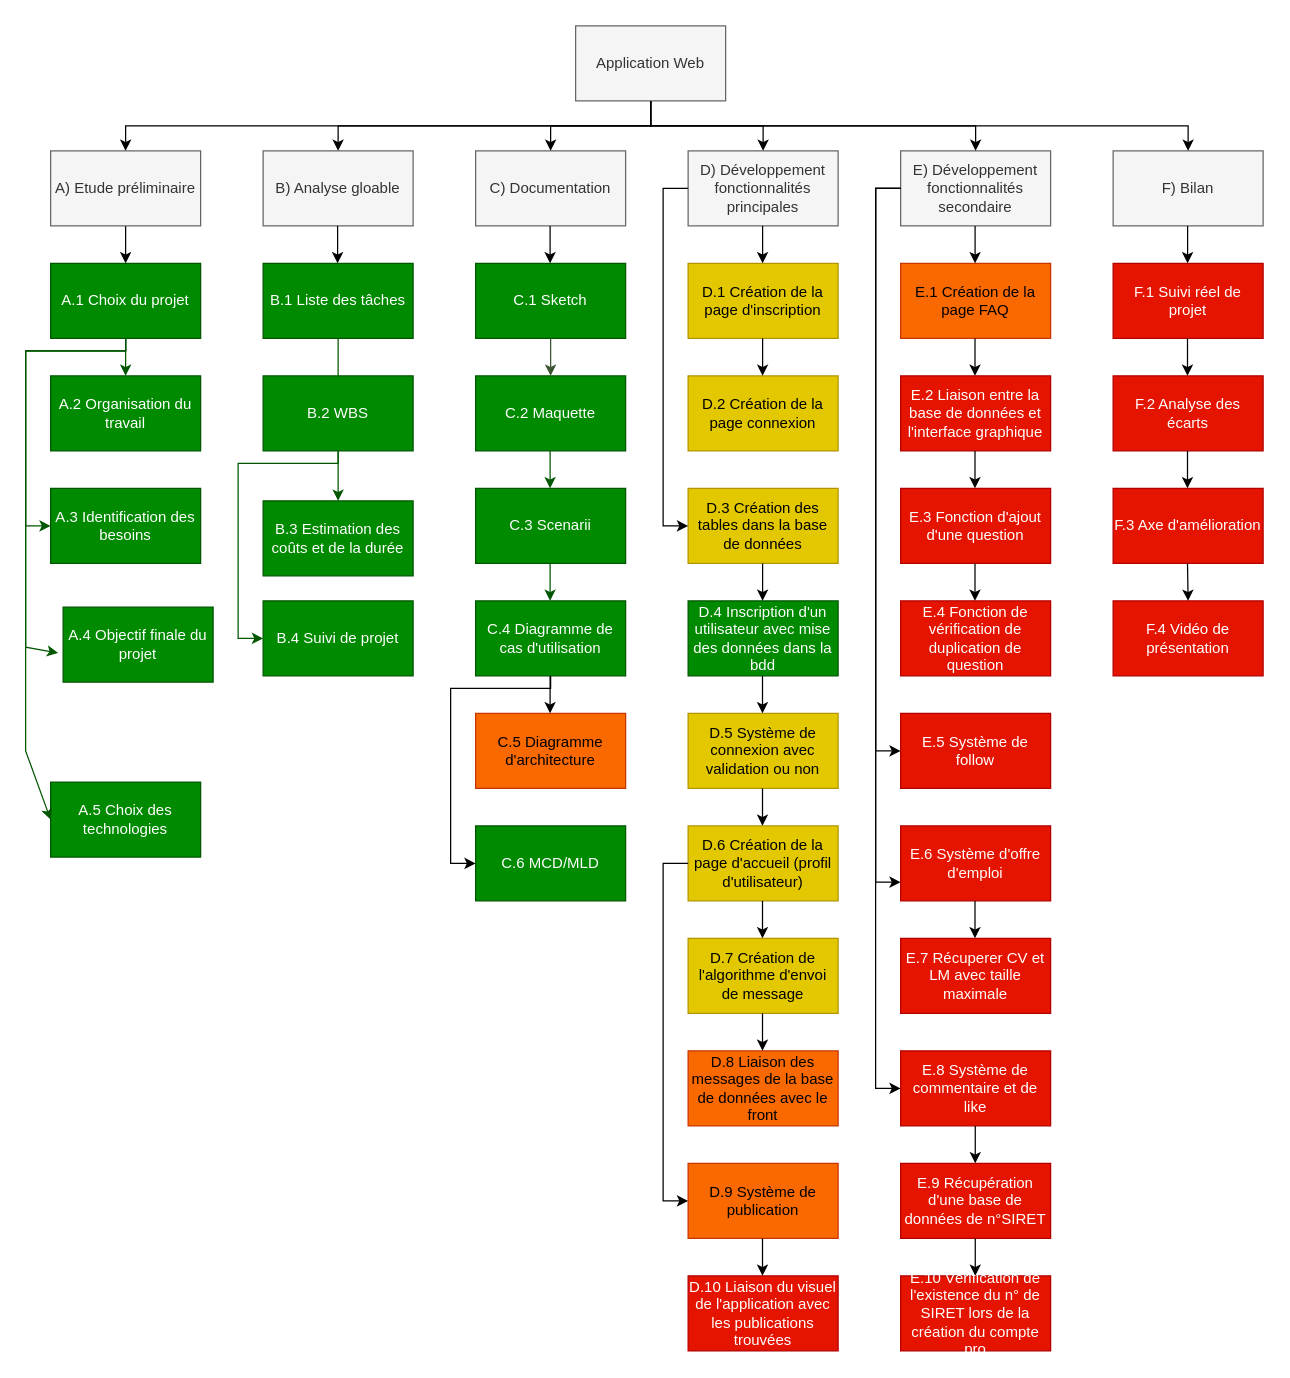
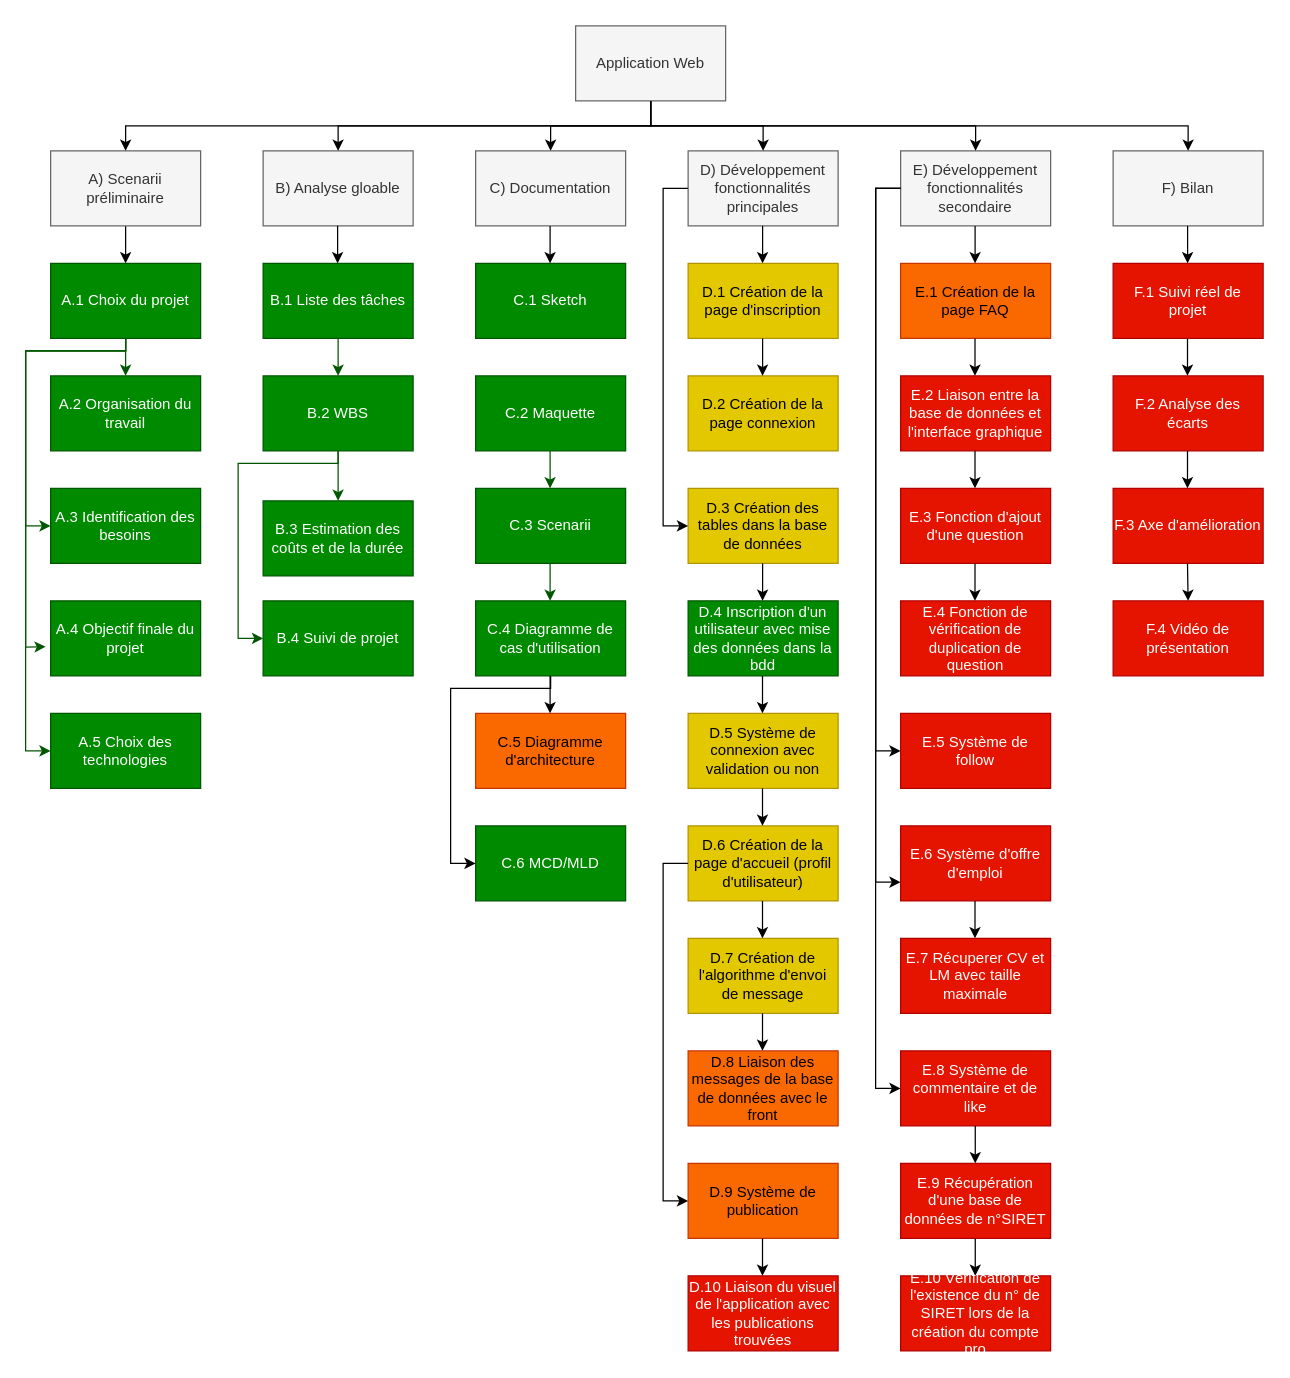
(126, 188) -> (126, 188)
(551, 352) -> none
(338, 369) -> (338, 366)
(138, 644) -> (126, 638)
(126, 819) -> (126, 751)
